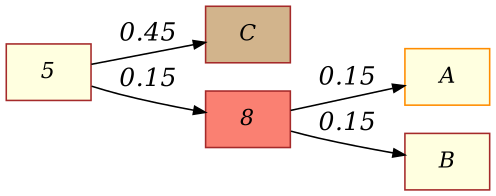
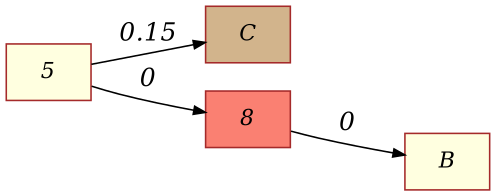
(148, 35) -> (148, 35)
(447, 77) -> none
(148, 80) -> (148, 80)
(348, 124) -> (348, 124)
